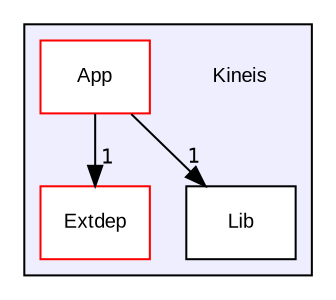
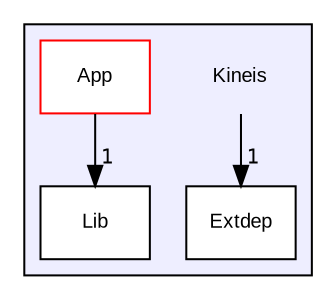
(95, 140) -> (241, 140)
(95, 223) -> (241, 223)
